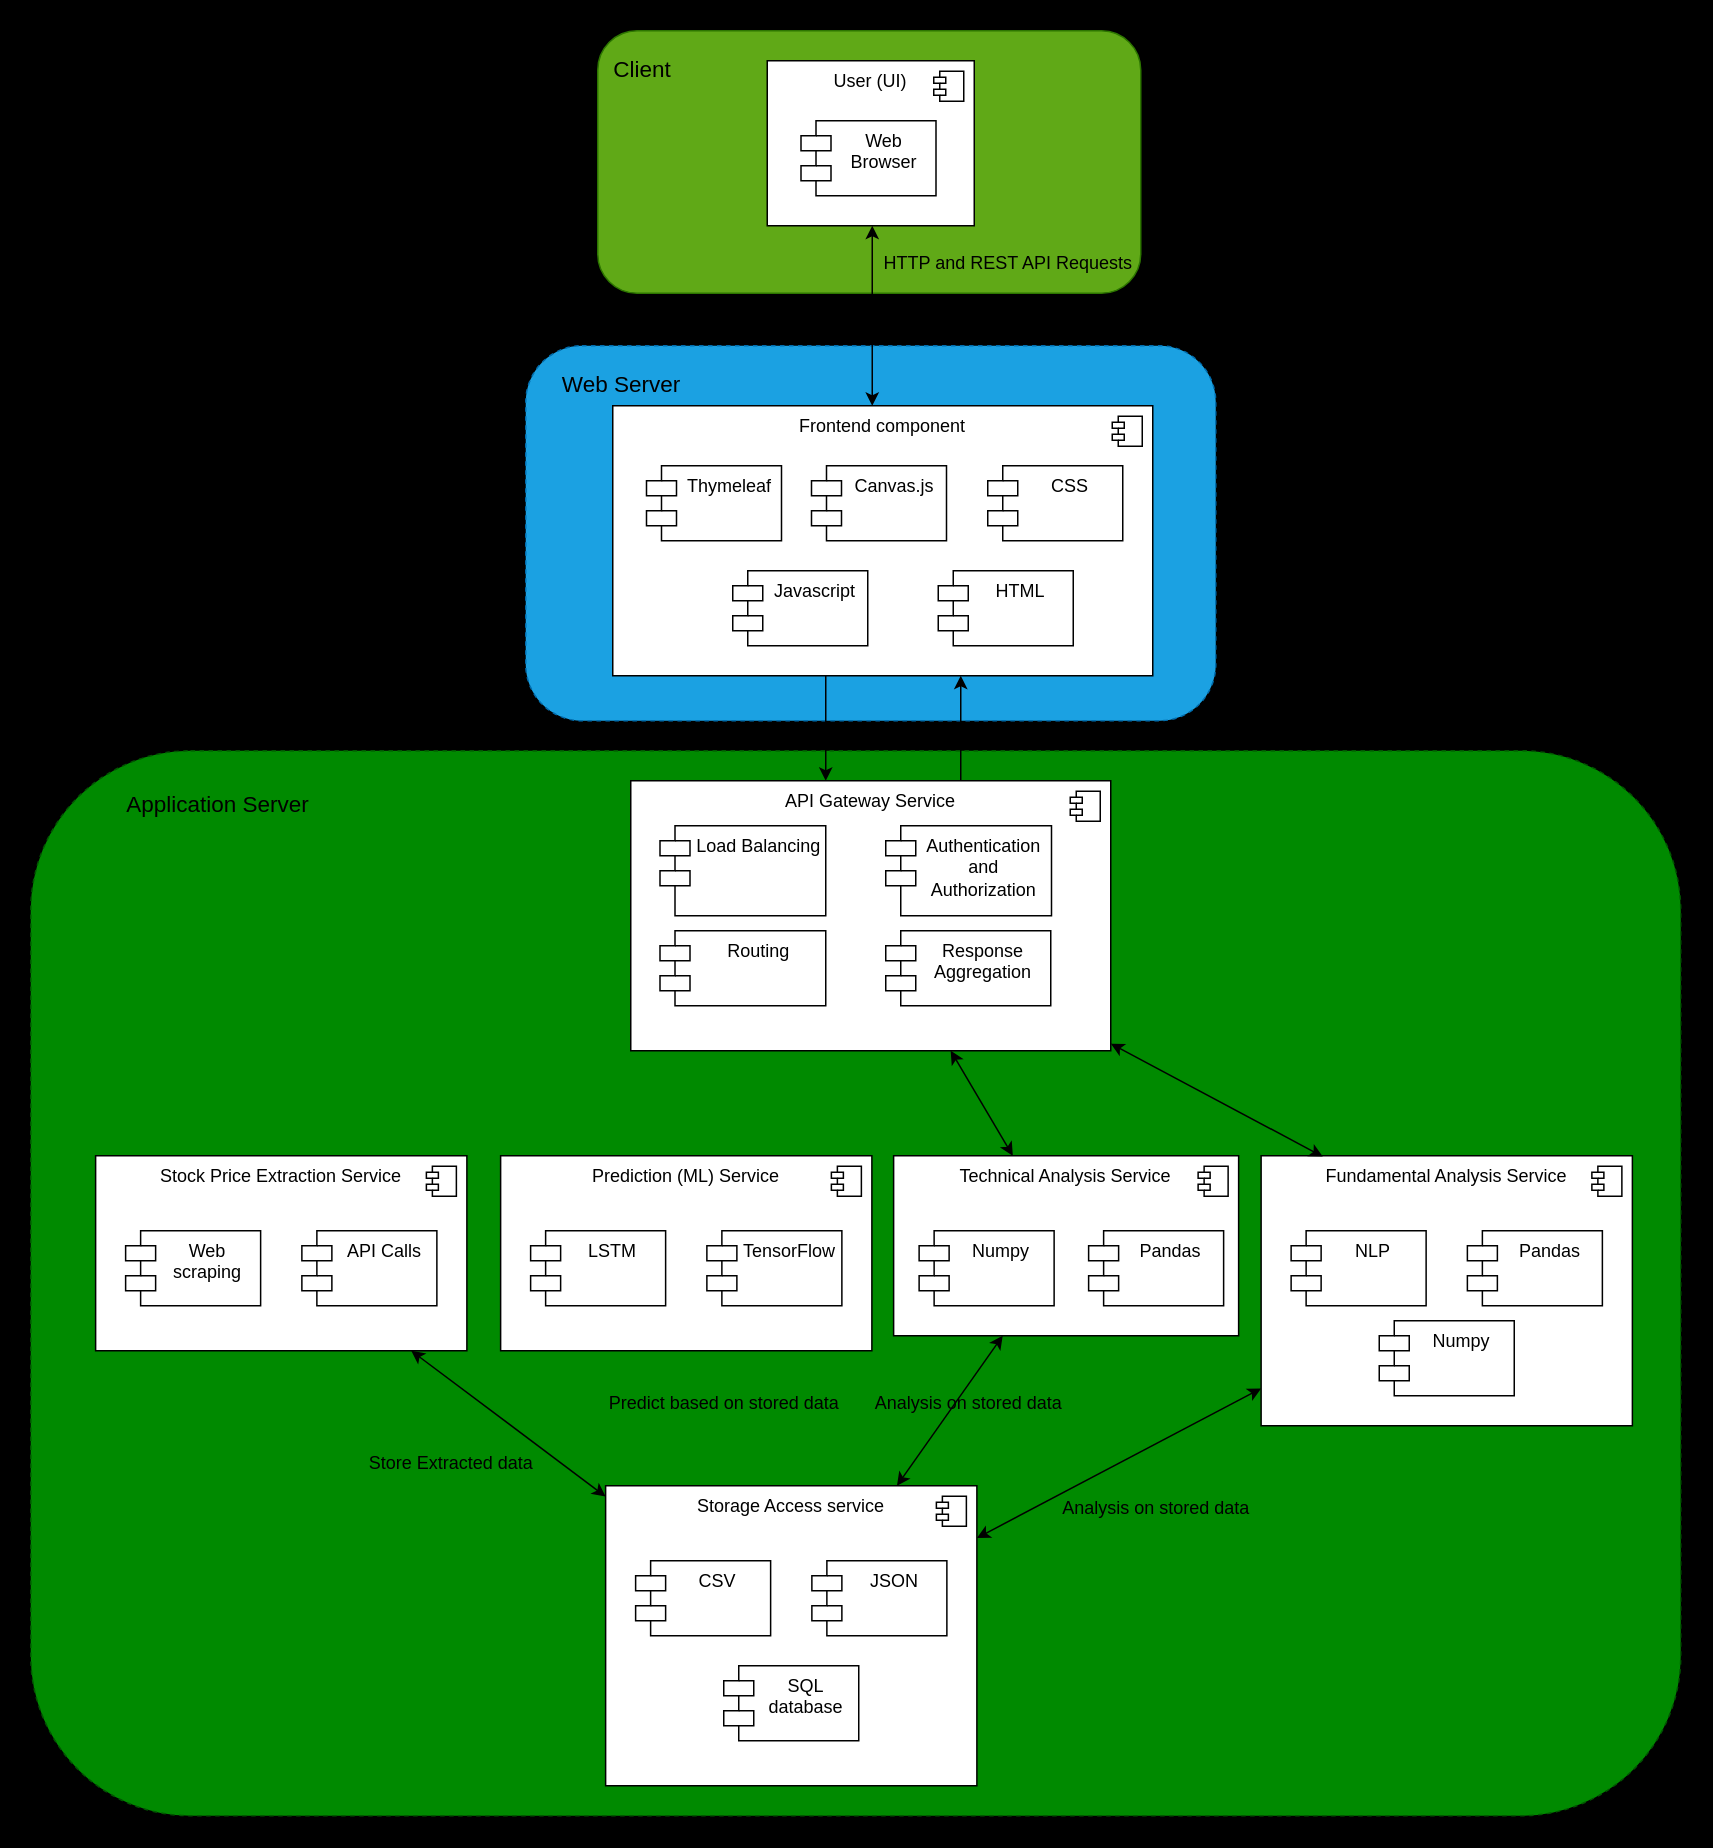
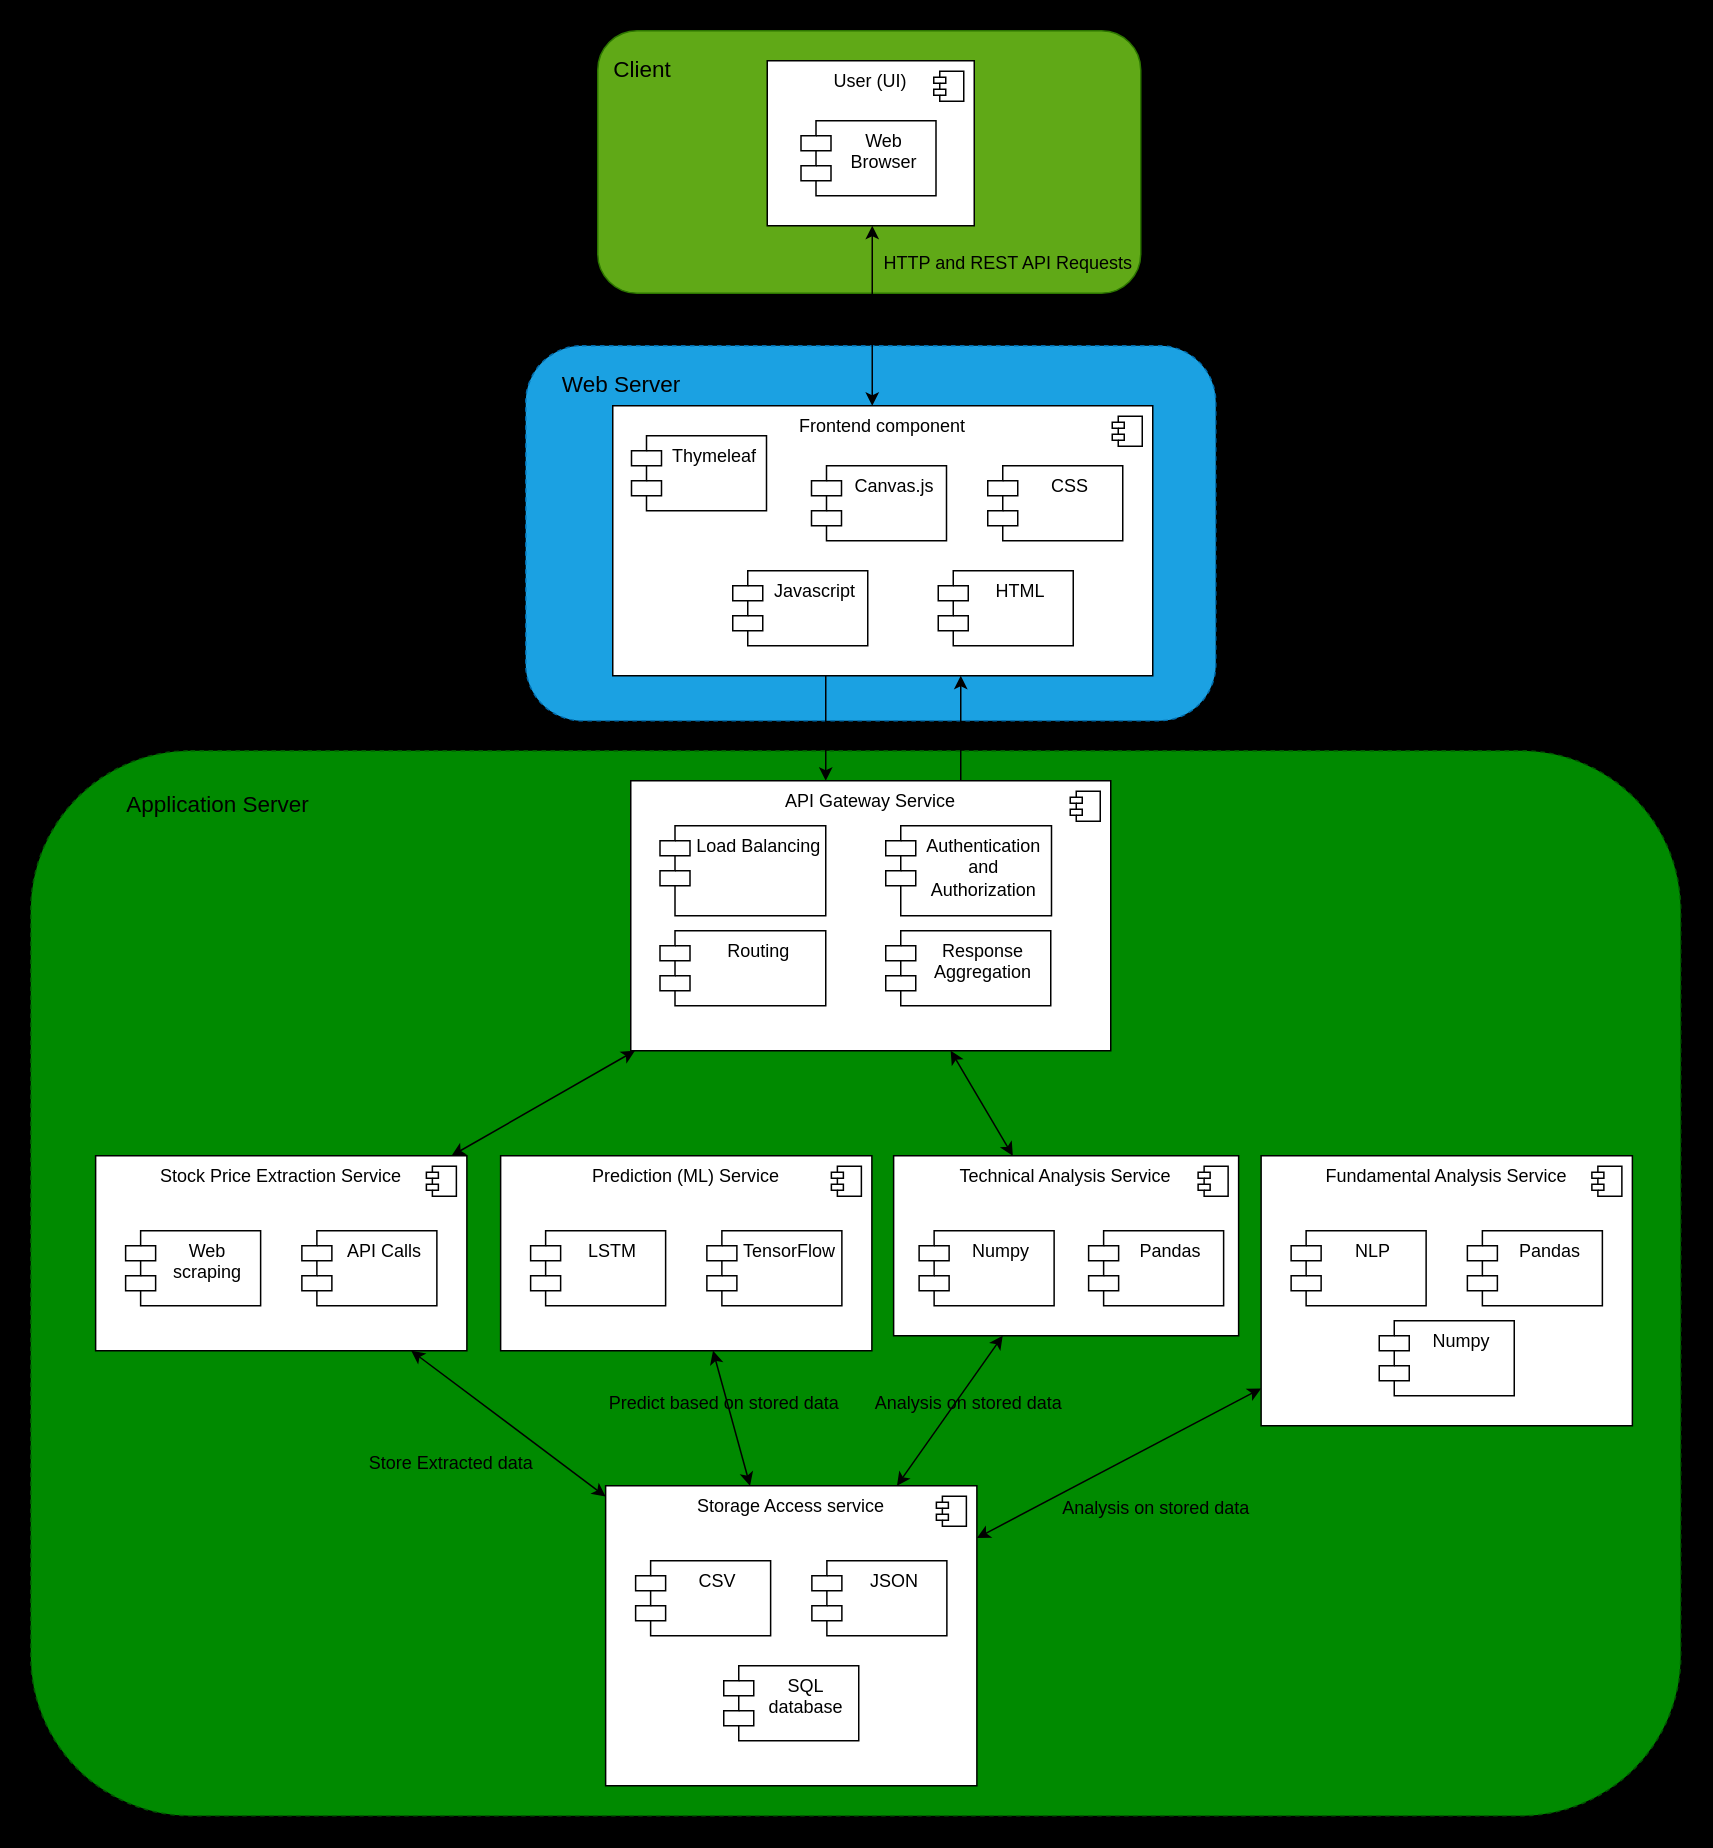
(714, 503) -> (699, 473)
(1216, 1100) -> none
none -> (543, 1103)
none -> (732, 1418)
